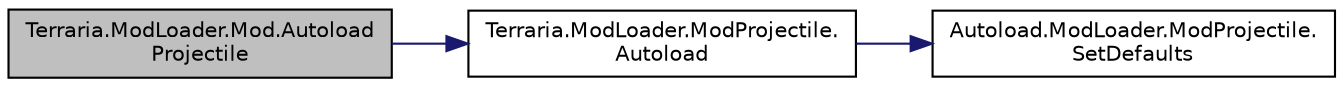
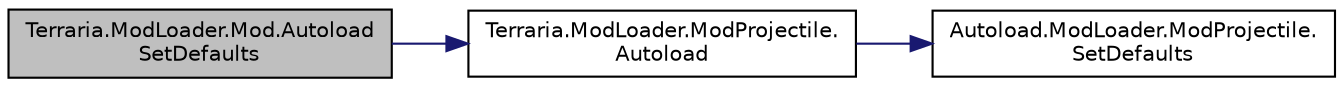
(200, 44) -> (200, 44)
